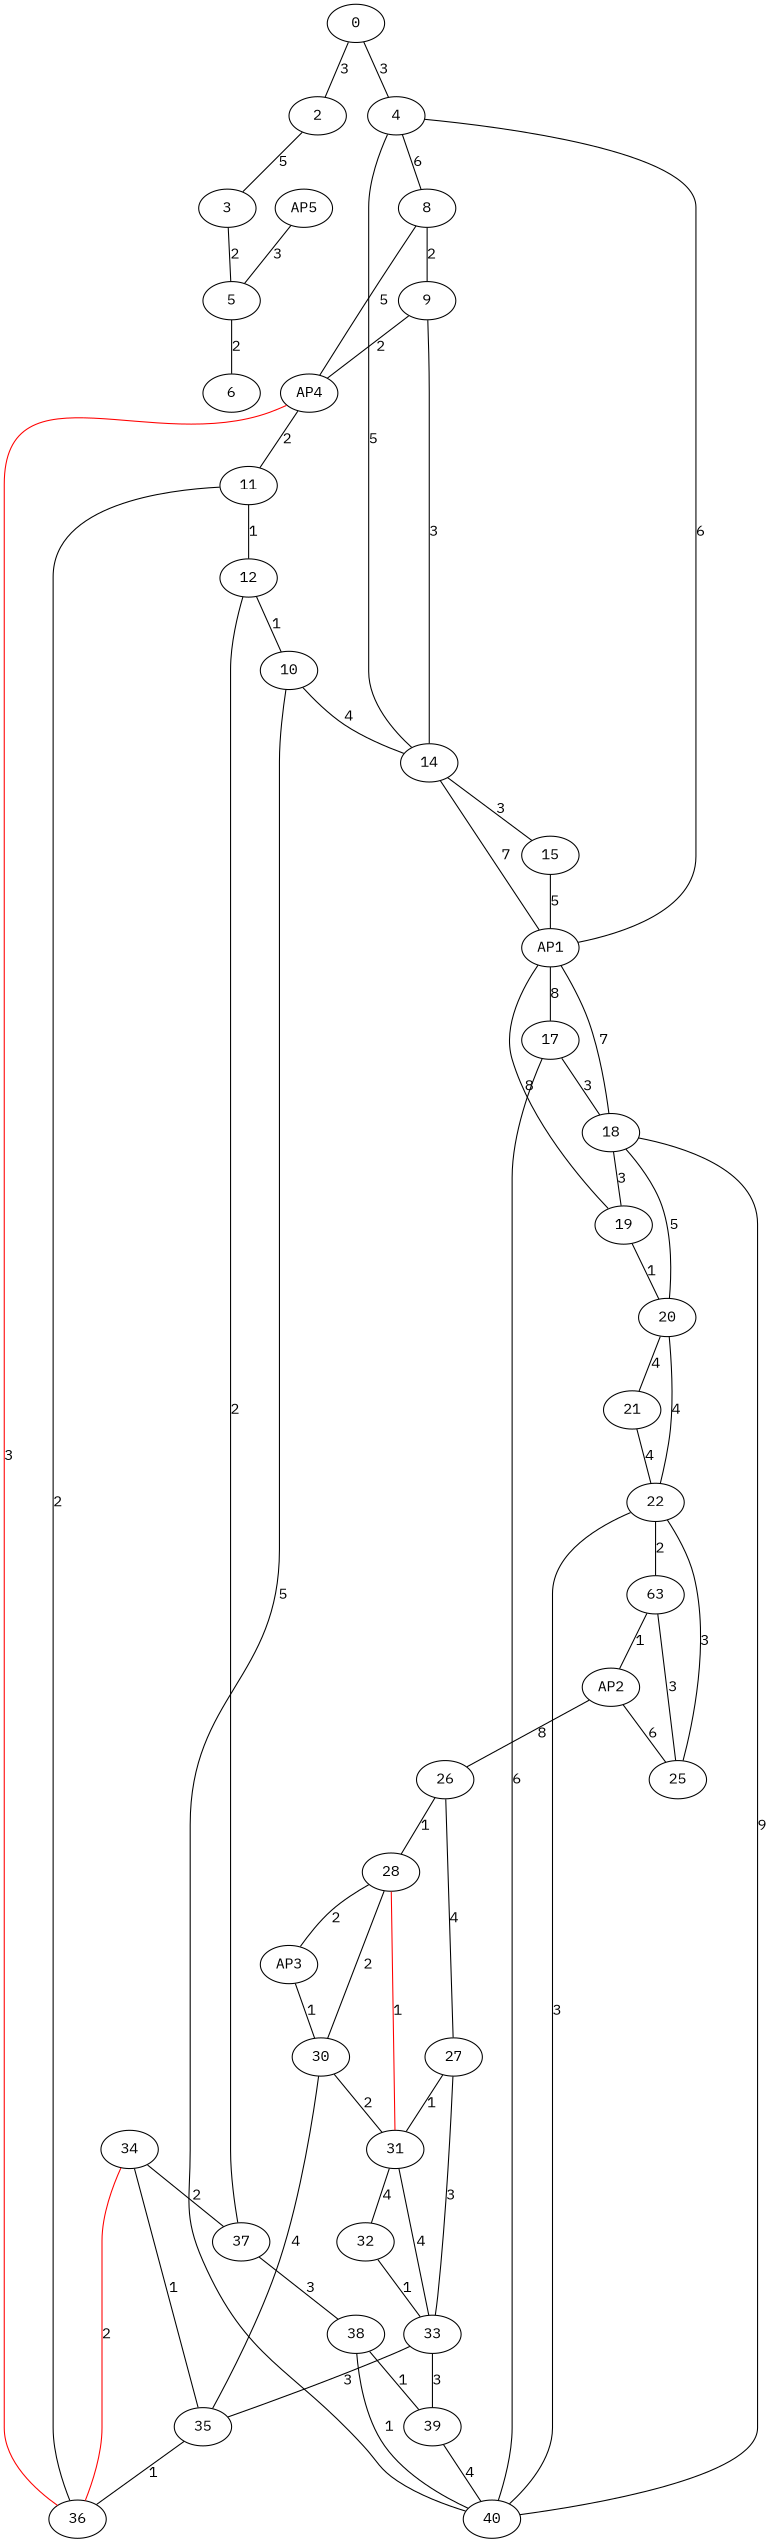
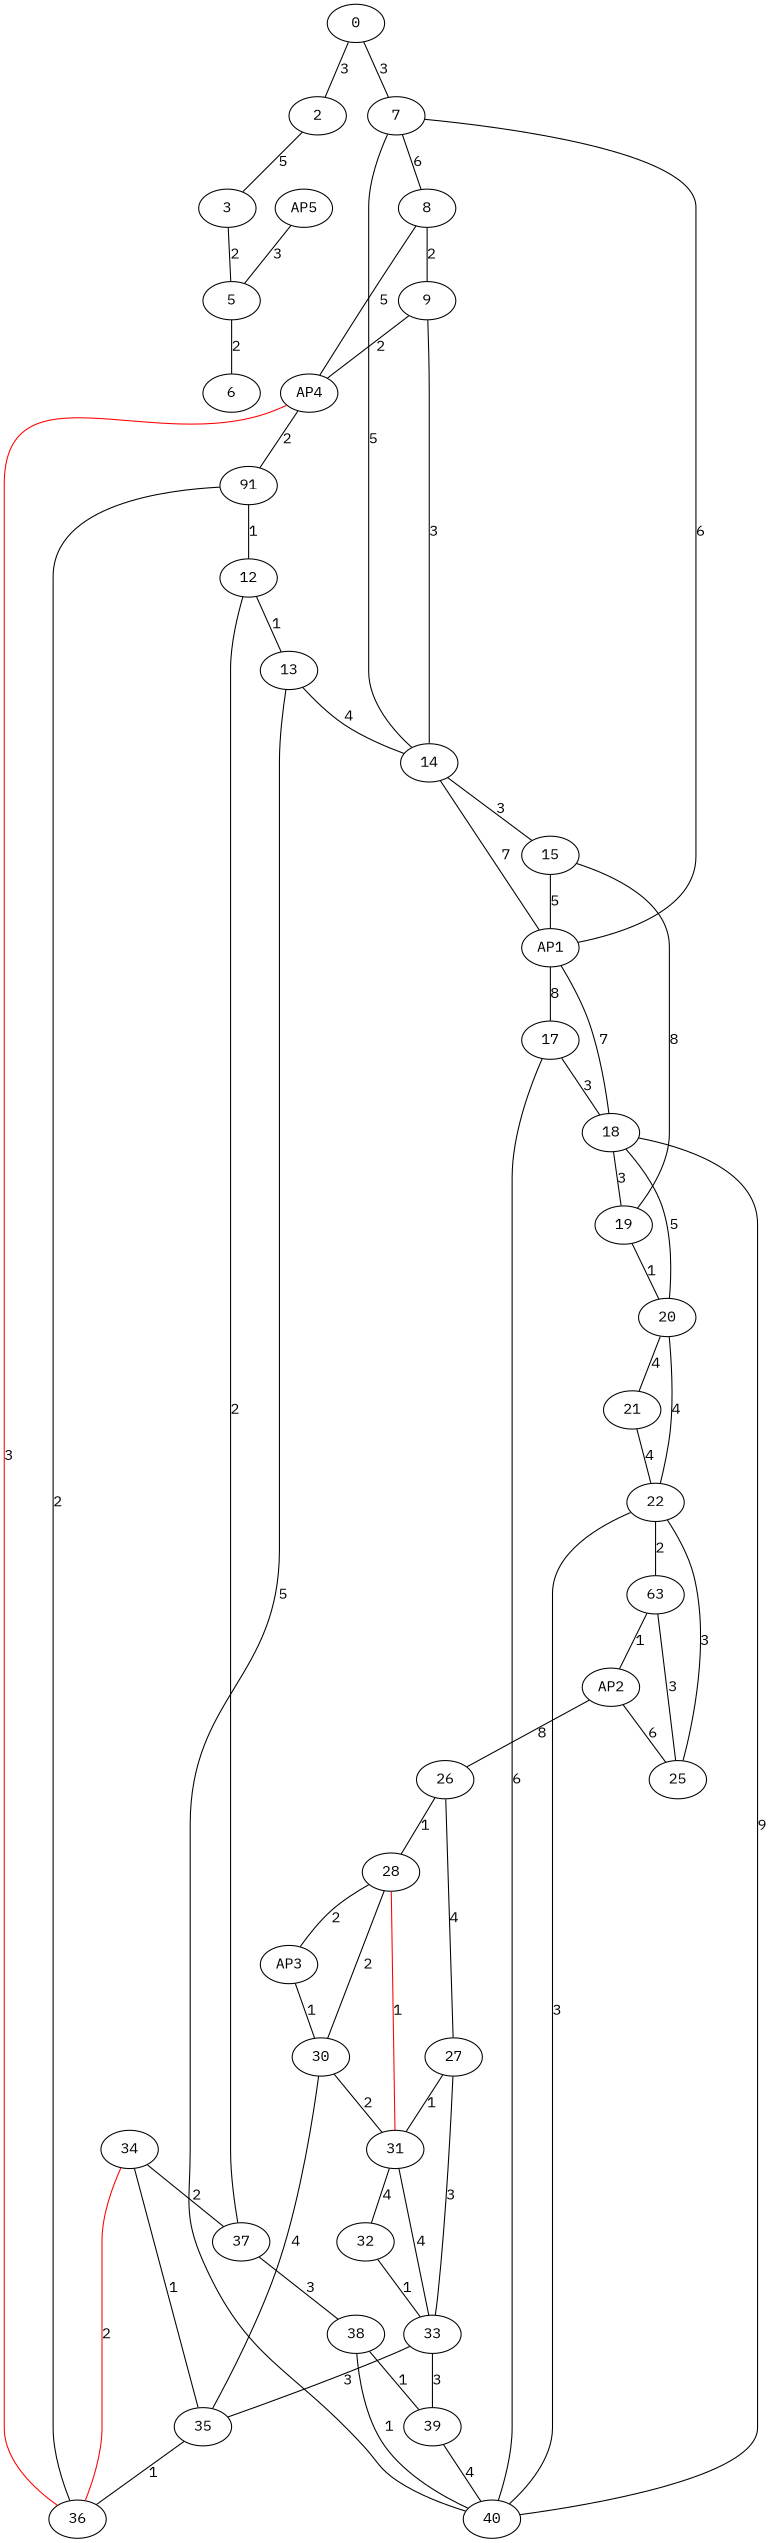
(396, 116) -> (396, 116)
(249, 486) -> (249, 486)
(289, 670) -> (289, 670)
(521, 1083) -> (669, 1015)
